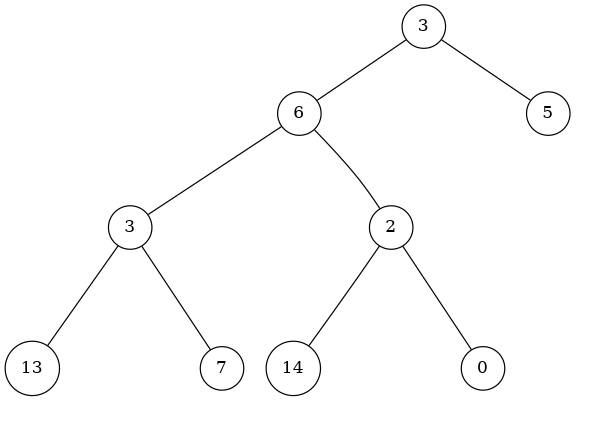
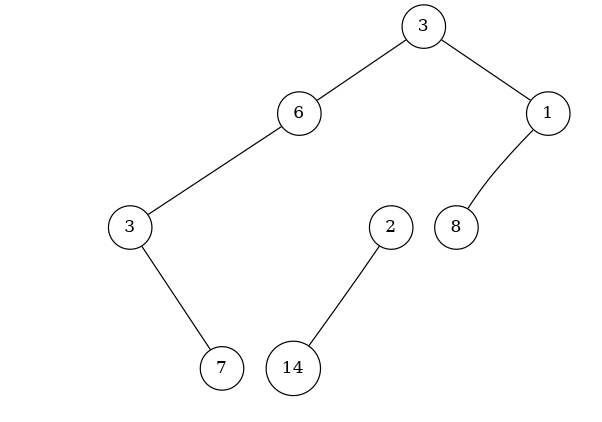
(548, 114) -> (548, 114)
(349, 168) -> none
none -> (456, 228)
(32, 368) -> none
(483, 368) -> none
